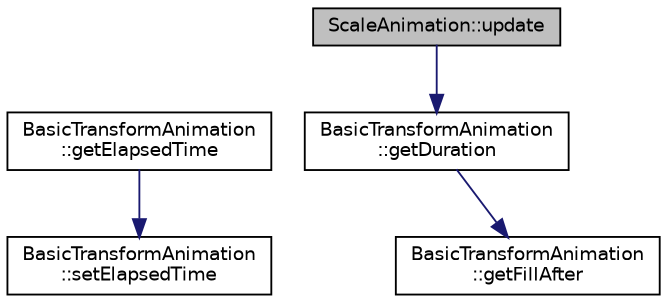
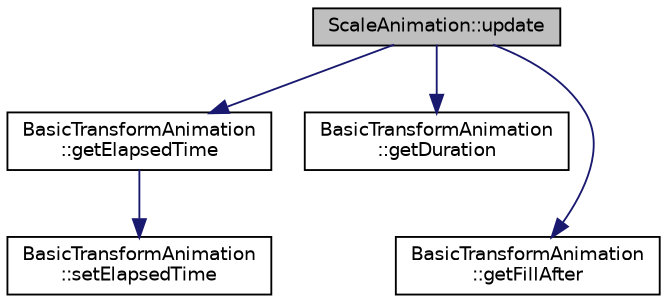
none -> (311, 76)
(476, 196) -> (586, 113)
